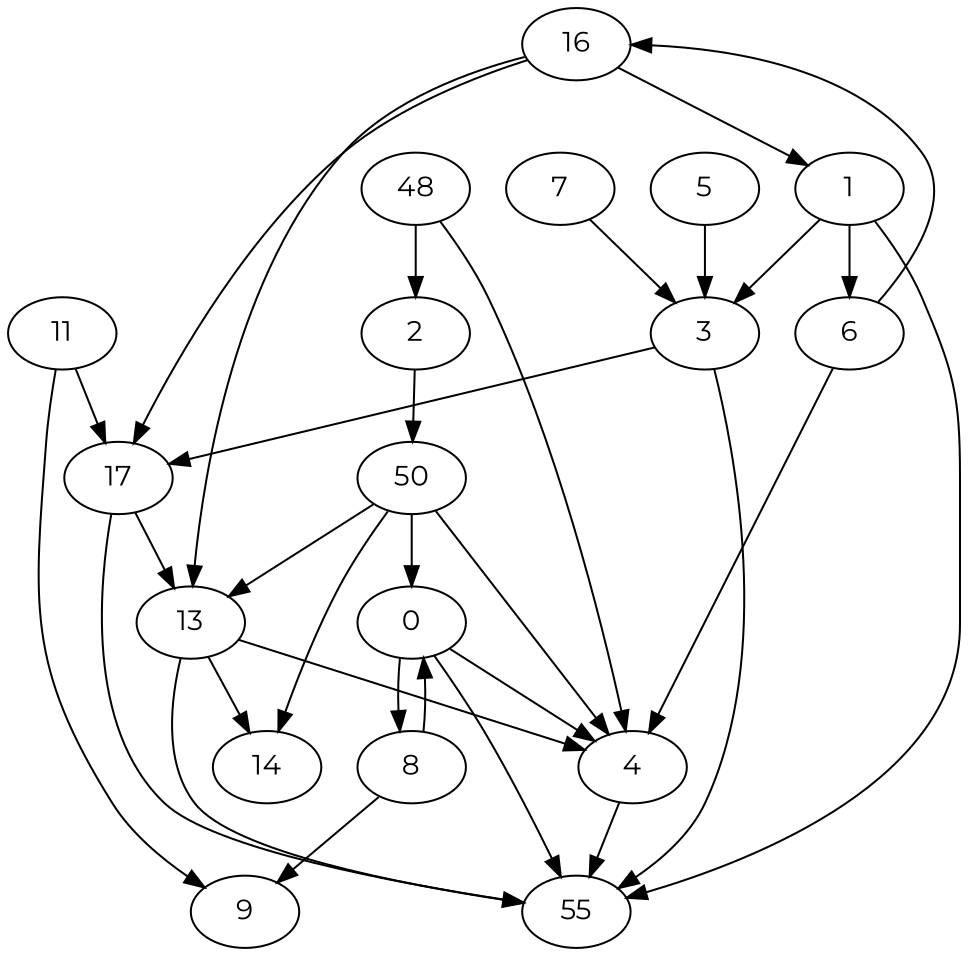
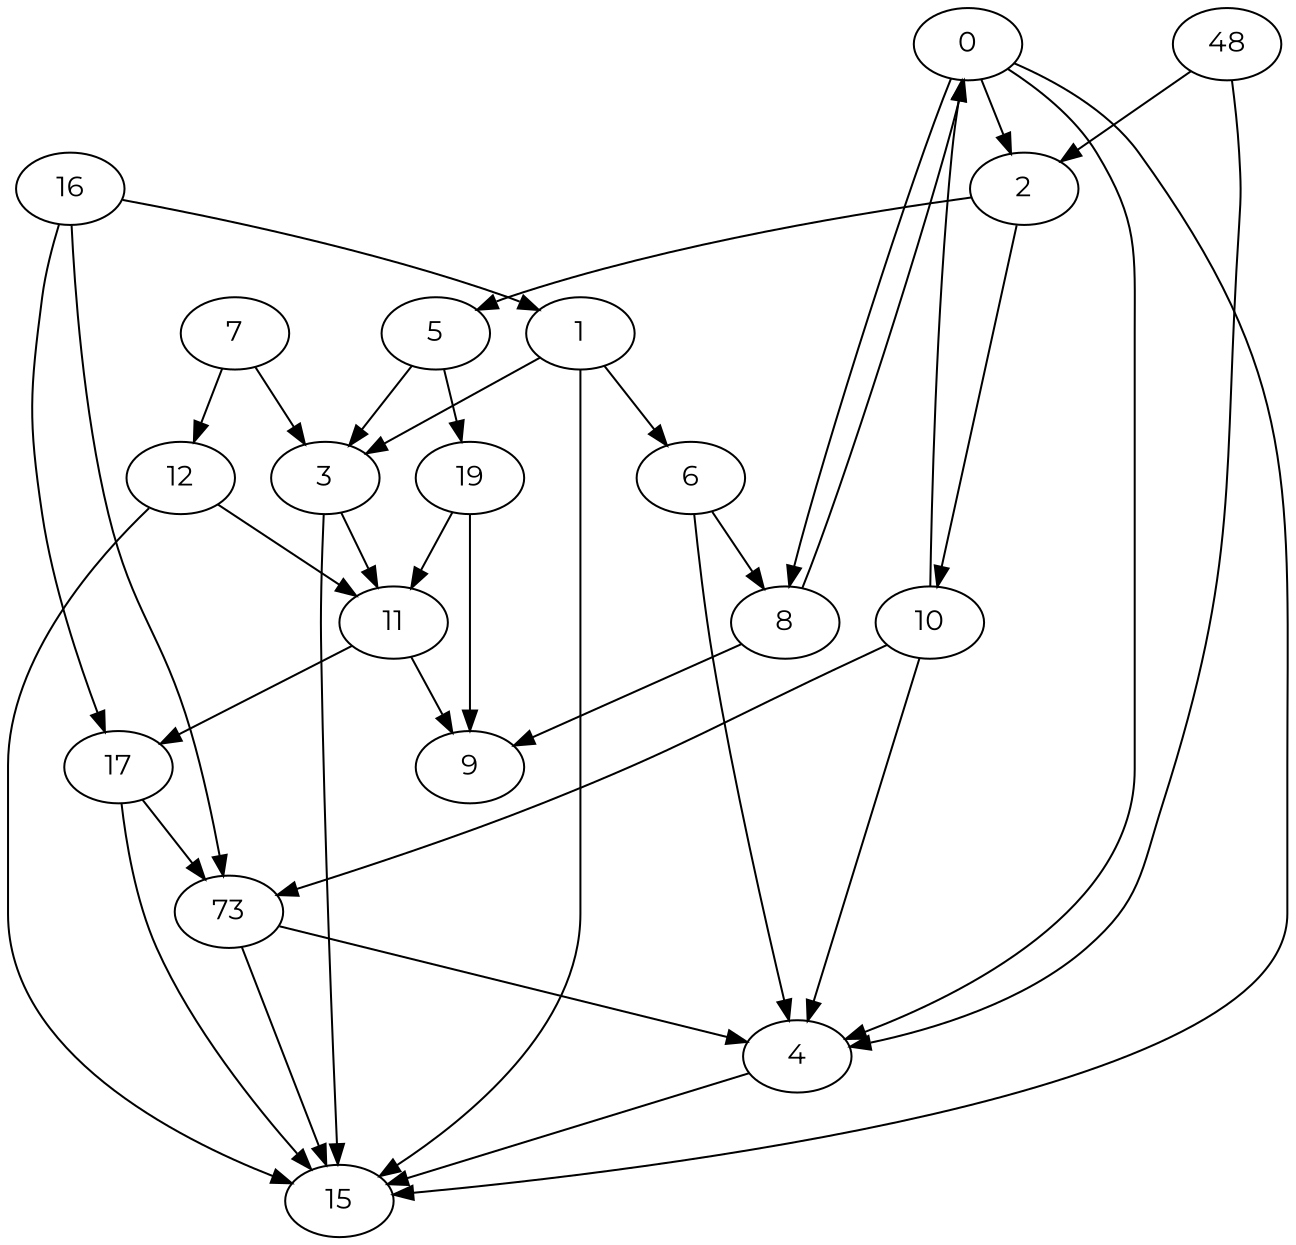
(874, 107) -> (732, 542)
none -> (992, 107)
none -> (731, 239)
(433, 400) -> (355, 541)
none -> (181, 478)
(412, 478) -> (930, 623)
none -> (470, 478)
(191, 623) -> (229, 912)
(267, 767) -> none
(576, 912) -> (339, 1201)
